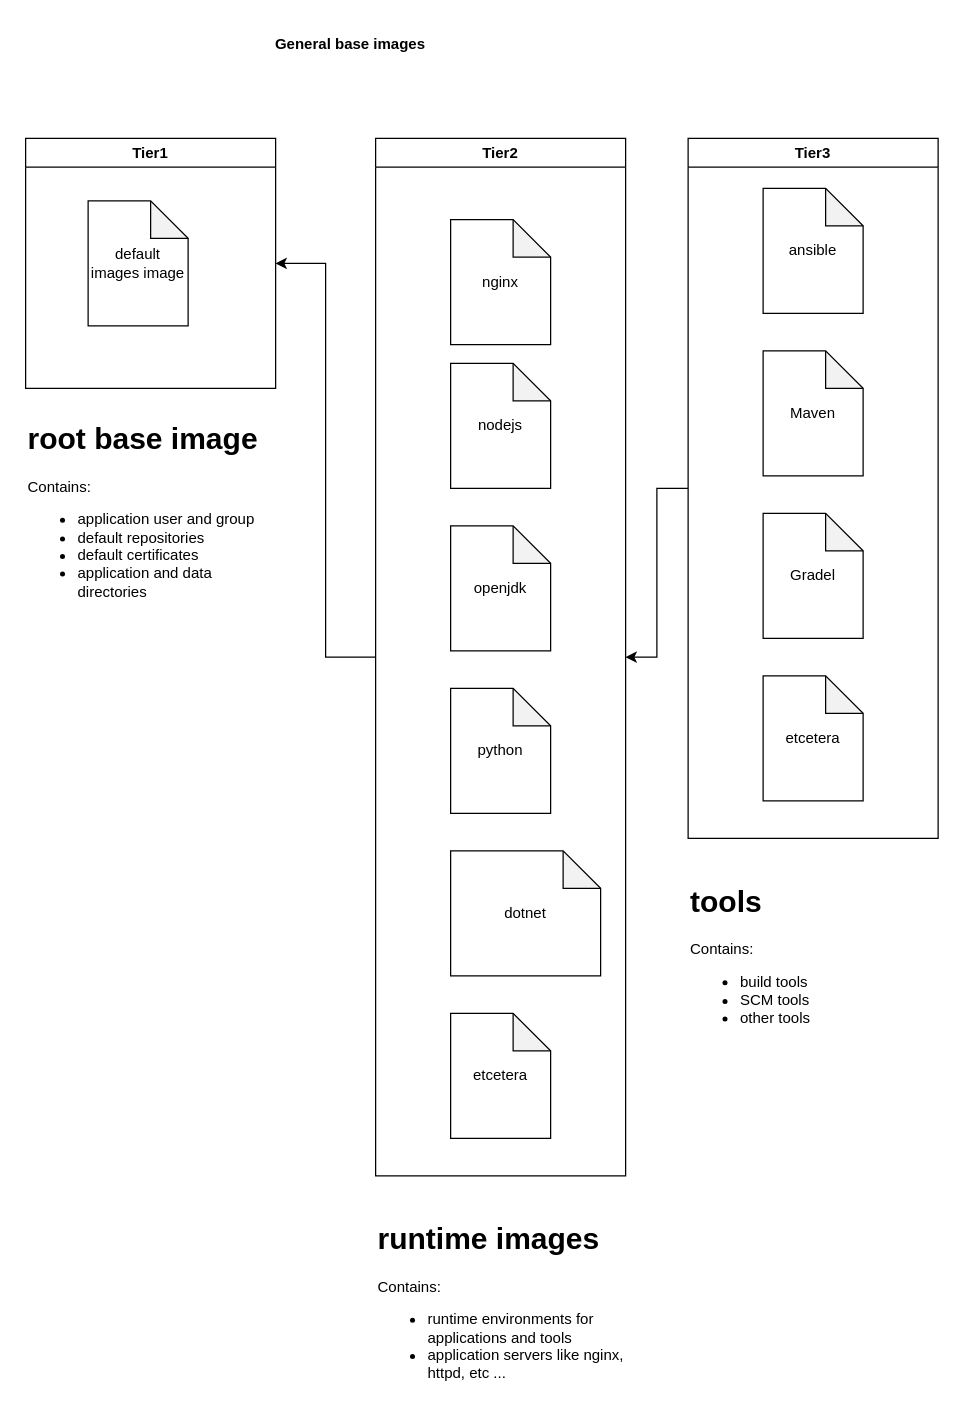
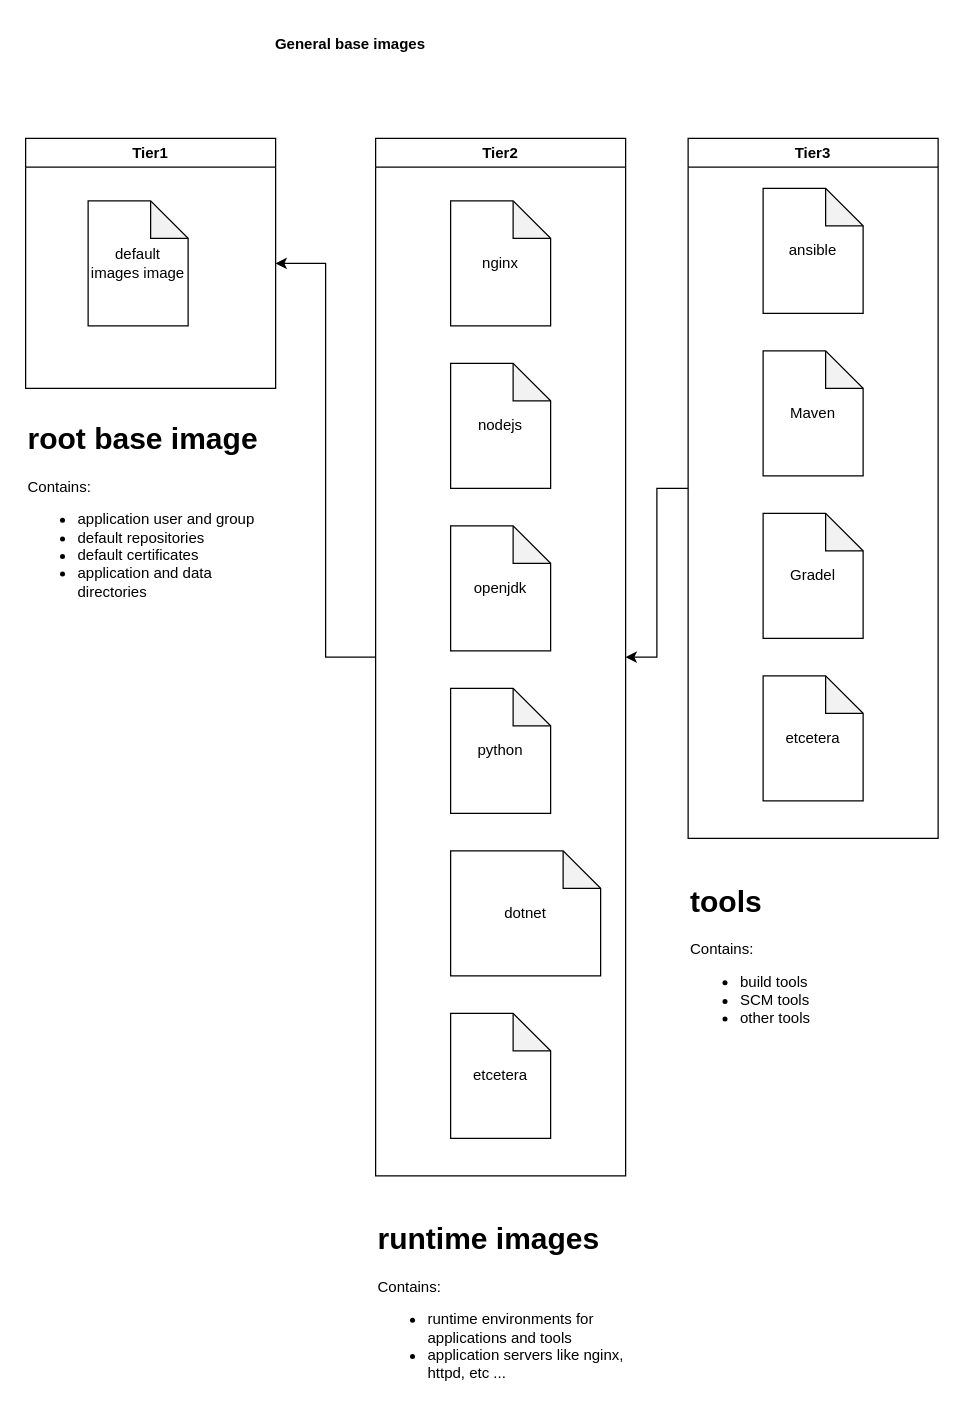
(501, 282) -> (501, 263)
